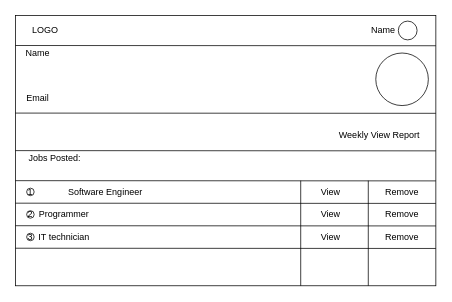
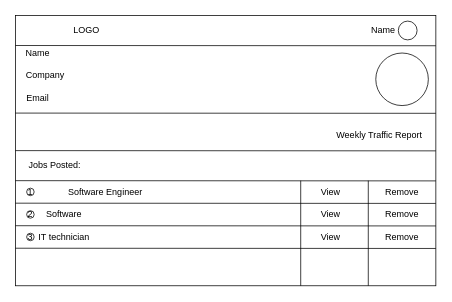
(45, 30) -> (87, 30)
none -> (45, 75)
(379, 135) -> (379, 135)
(55, 158) -> (55, 165)
(64, 214) -> (64, 214)
